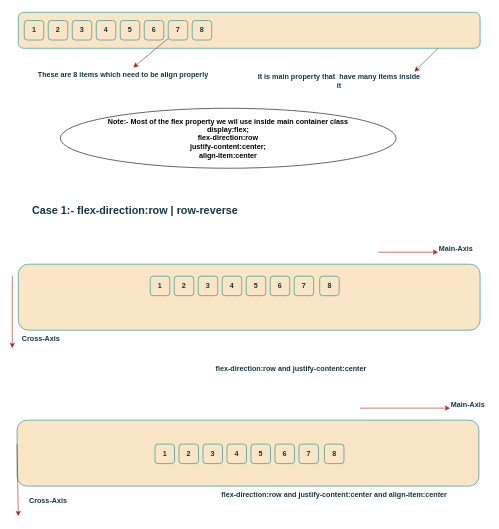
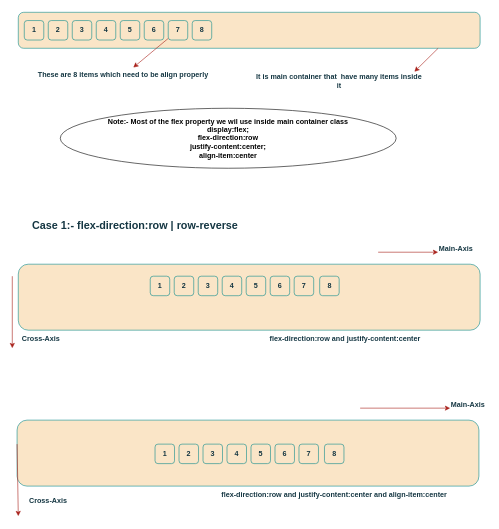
(339, 81) -> (339, 81)
(135, 210) -> (135, 225)
(291, 369) -> (345, 339)
